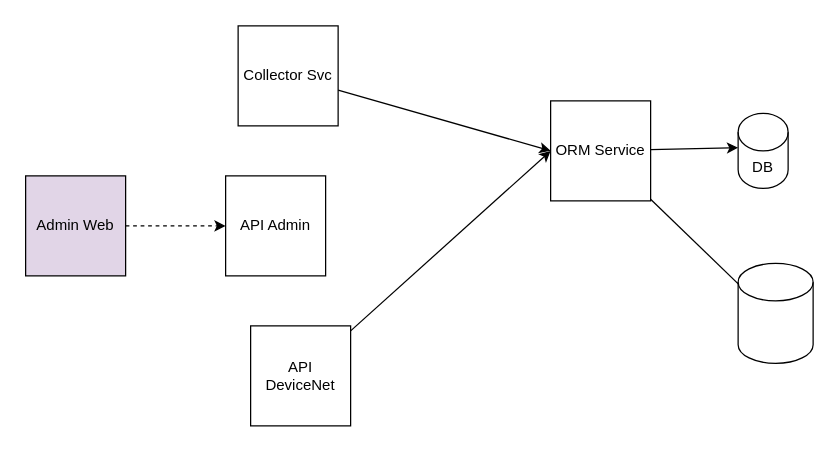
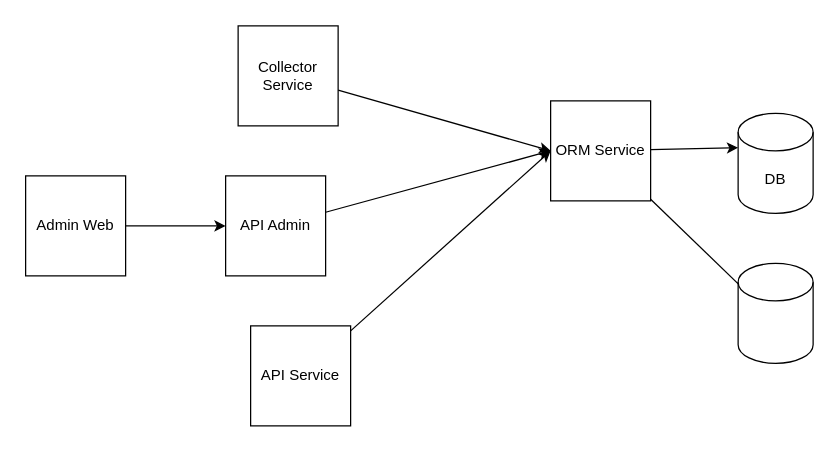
(288, 76) -> (288, 76)
(763, 151) -> (776, 163)
none -> (434, 182)
(76, 226) -> (76, 226)
(172, 226) -> (172, 226)
(301, 376) -> (301, 376)
